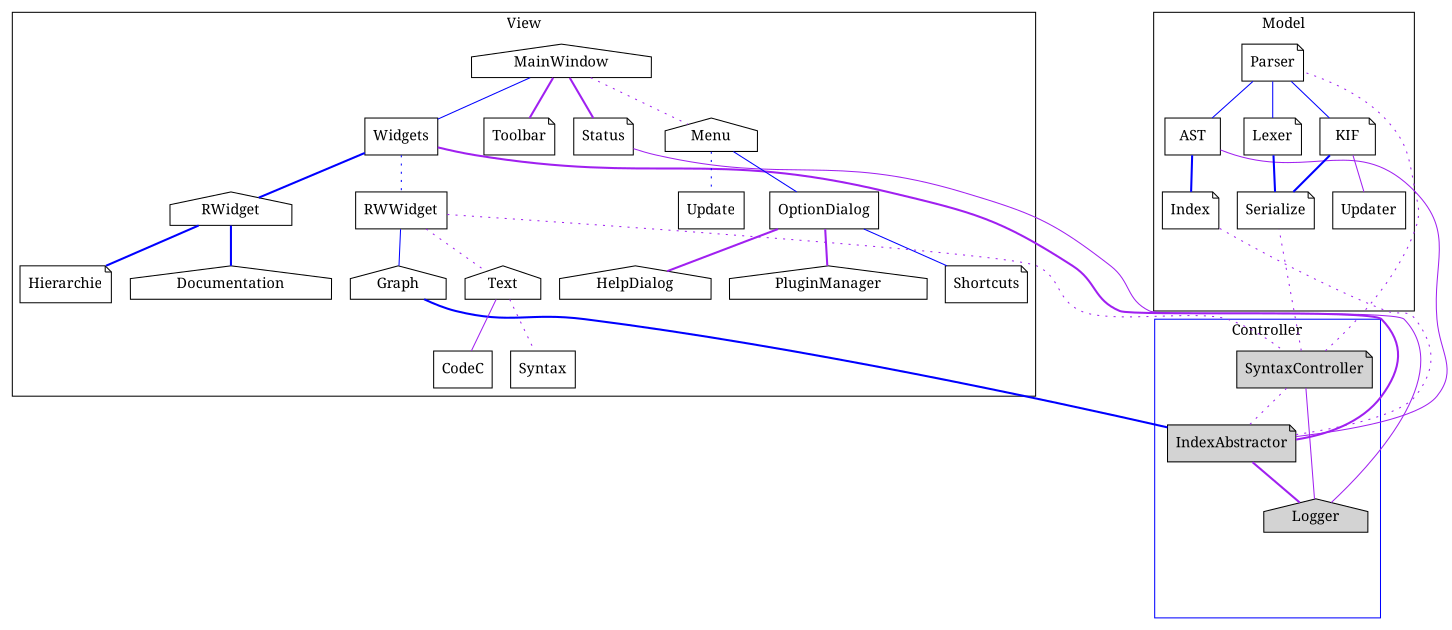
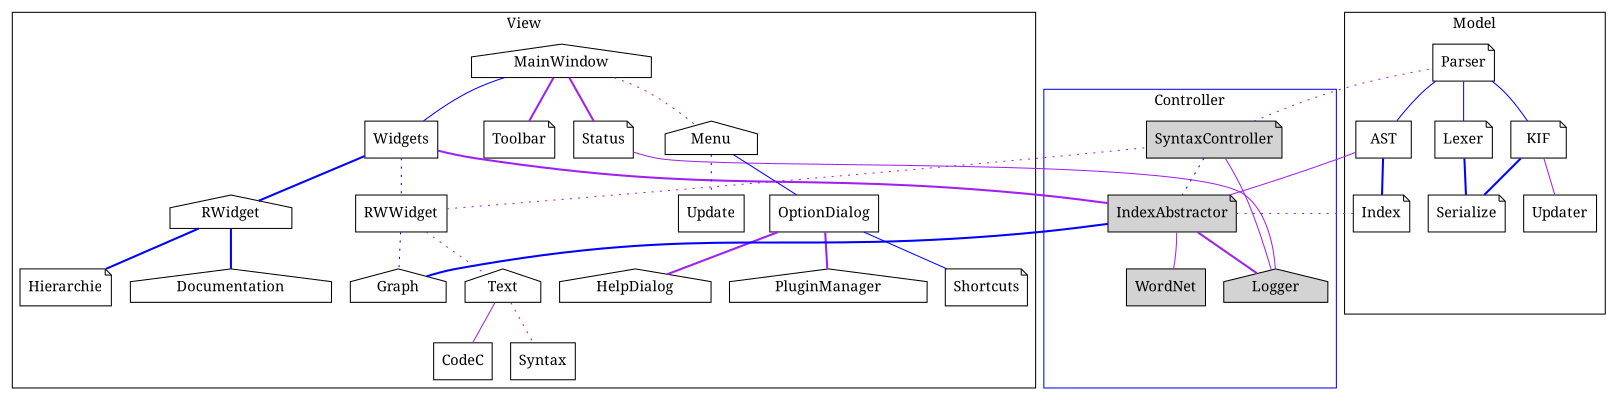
(400, 247) -> (400, 251)
none -> (1166, 287)
(1290, 290) -> none
(1268, 407) -> (1195, 174)
